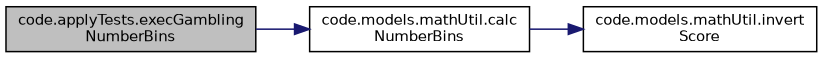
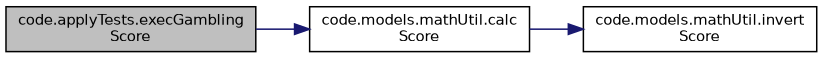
(131, 29) -> (131, 29)
(420, 29) -> (420, 29)
